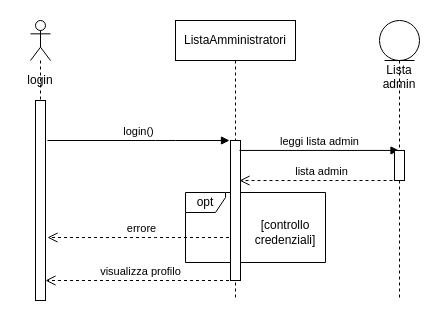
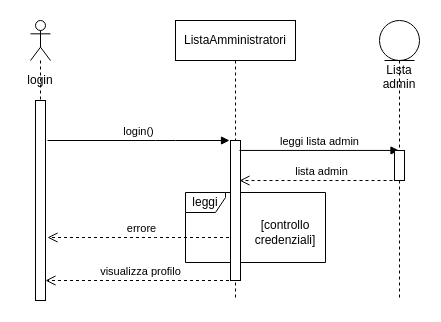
(206, 203) -> (206, 203)
